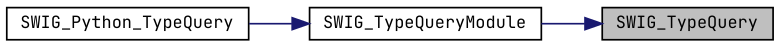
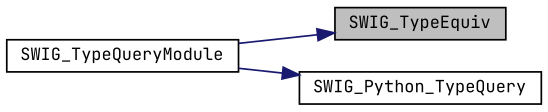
(270, 24) -> (260, 71)
(688, 24) -> (420, 24)
